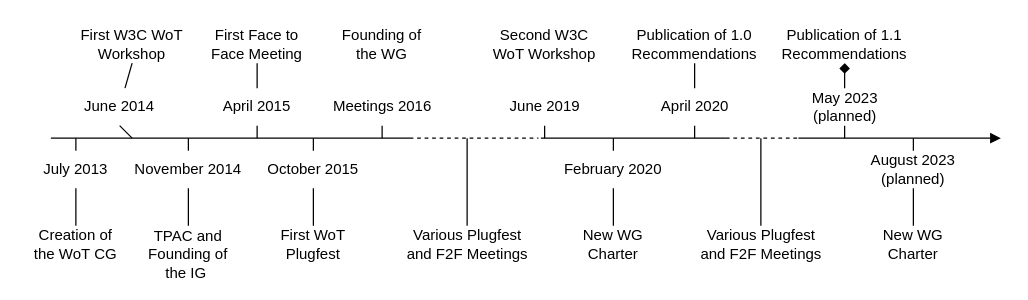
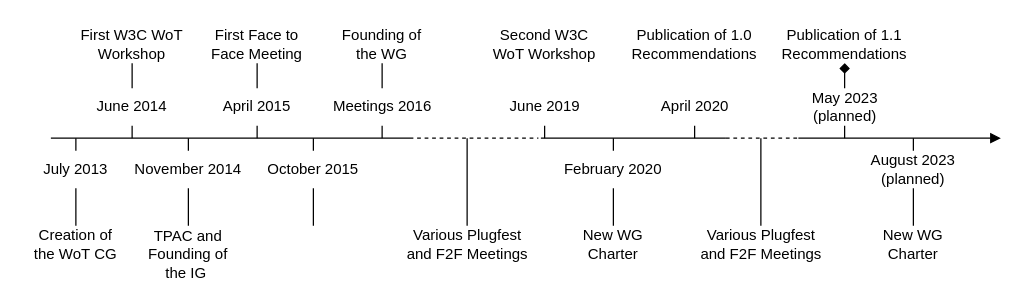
none -> (382, 76)
(694, 76) -> none
(119, 107) -> (132, 107)
(313, 244) -> none
